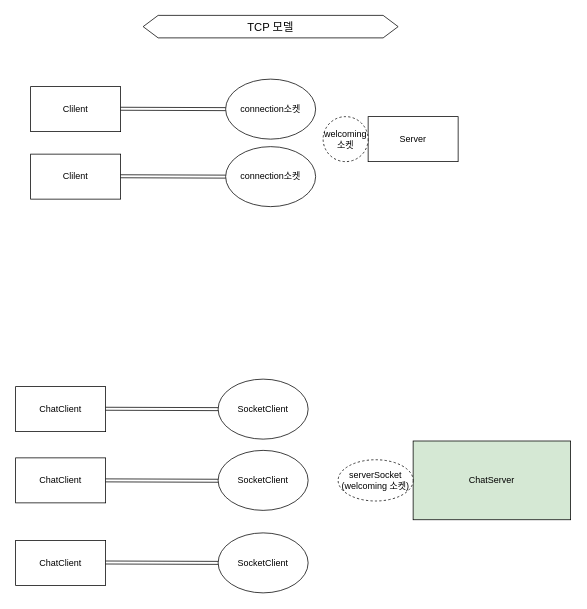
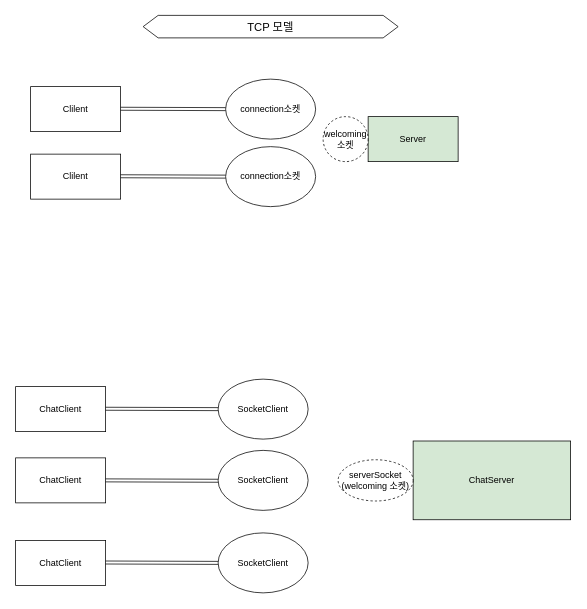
(413, 139) -> (413, 139)
